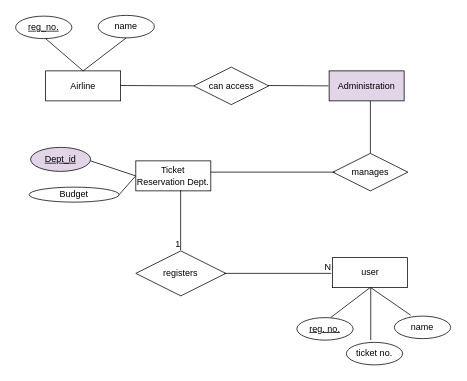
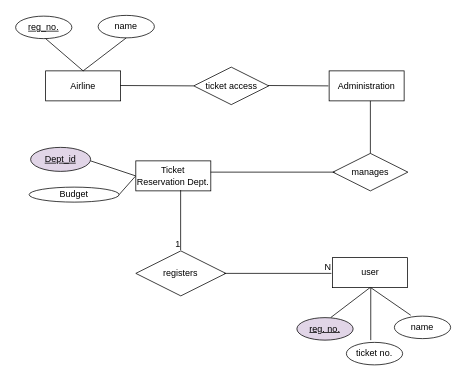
(231, 86) -> (231, 86)
(366, 86) -> (366, 86)
(325, 329) -> (325, 329)
